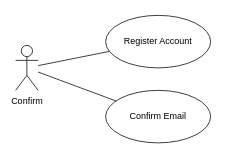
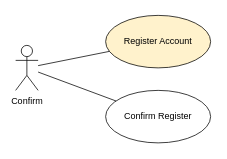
(158, 42) -> (158, 42)
(158, 117) -> (158, 117)
